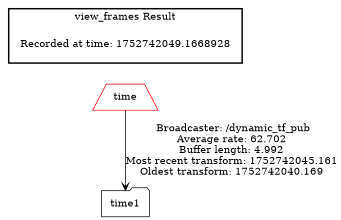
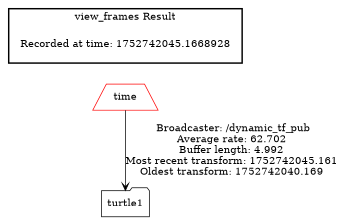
(125, 44) -> (125, 44)
(125, 204) -> (125, 204)
